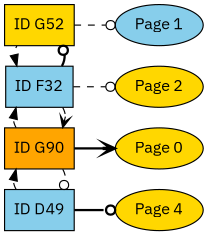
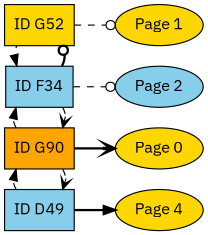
(159, 25) -> (159, 25)
(39, 87) -> (39, 87)
(159, 87) -> (159, 87)
(65, 175) -> (65, 175)
(89, 210) -> (89, 210)
